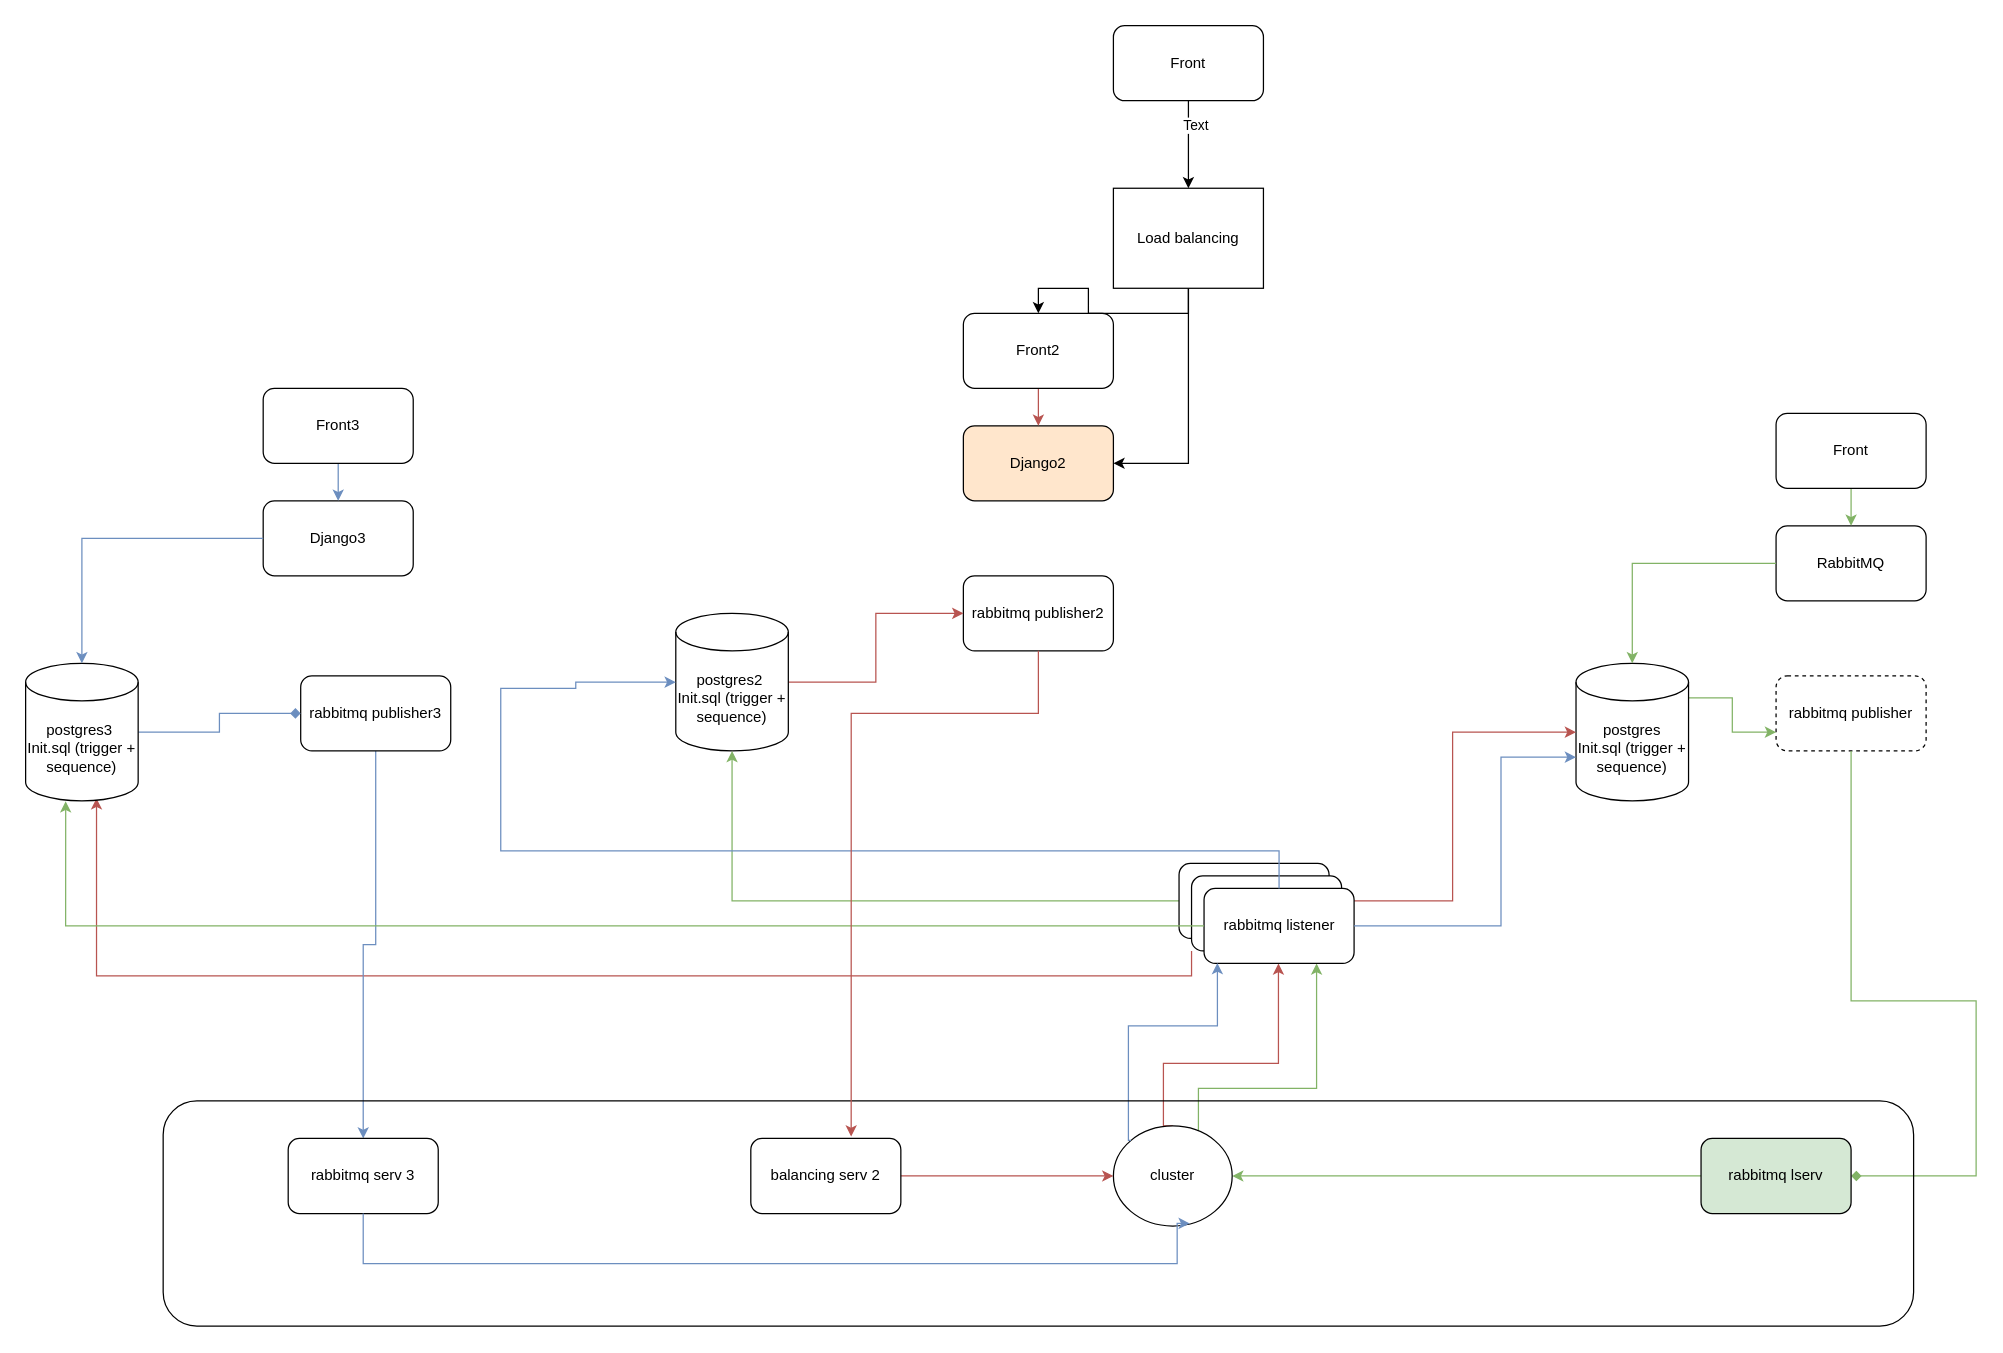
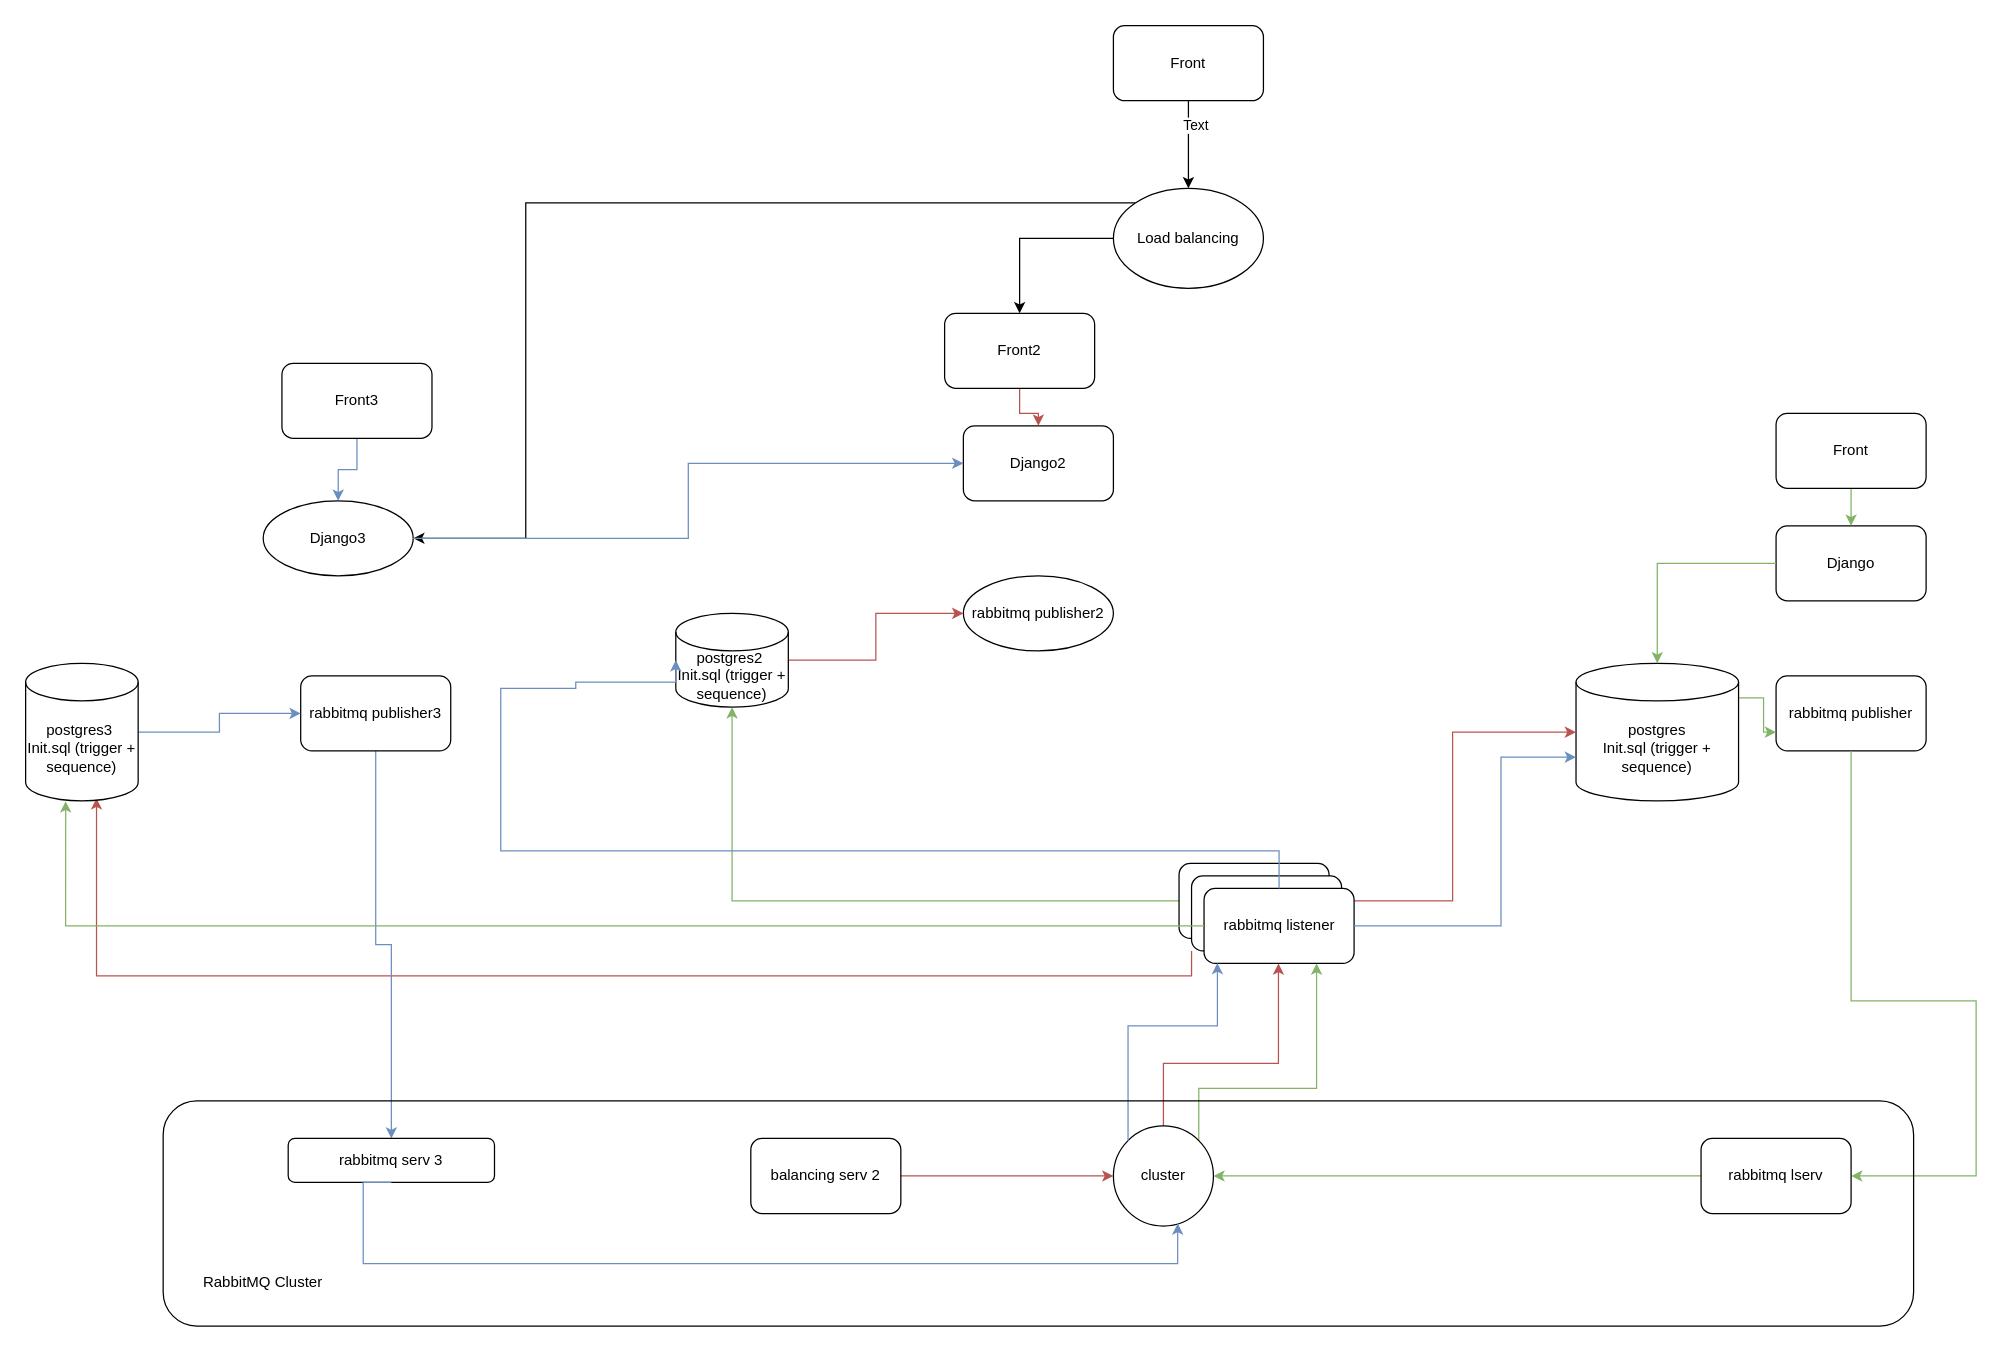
none -> (664, 203)
(1188, 238) -> (1188, 238)
(1038, 351) -> (1019, 351)
(1188, 422) -> none
(338, 426) -> (357, 401)
(1038, 463) -> (1038, 463)
(114, 538) -> (704, 463)
(338, 538) -> (338, 538)
(1851, 563) -> (1851, 563)
(1038, 613) -> (1038, 613)
(732, 682) -> (732, 660)
(290, 713) -> (291, 713)
(1851, 713) -> (1851, 713)
(1632, 732) -> (1657, 732)
(851, 796) -> none
(363, 1176) -> (391, 1160)
(1173, 1176) -> (1163, 1176)
(1776, 1176) -> (1776, 1176)
(1861, 1176) -> (1861, 1176)
none -> (263, 1282)
